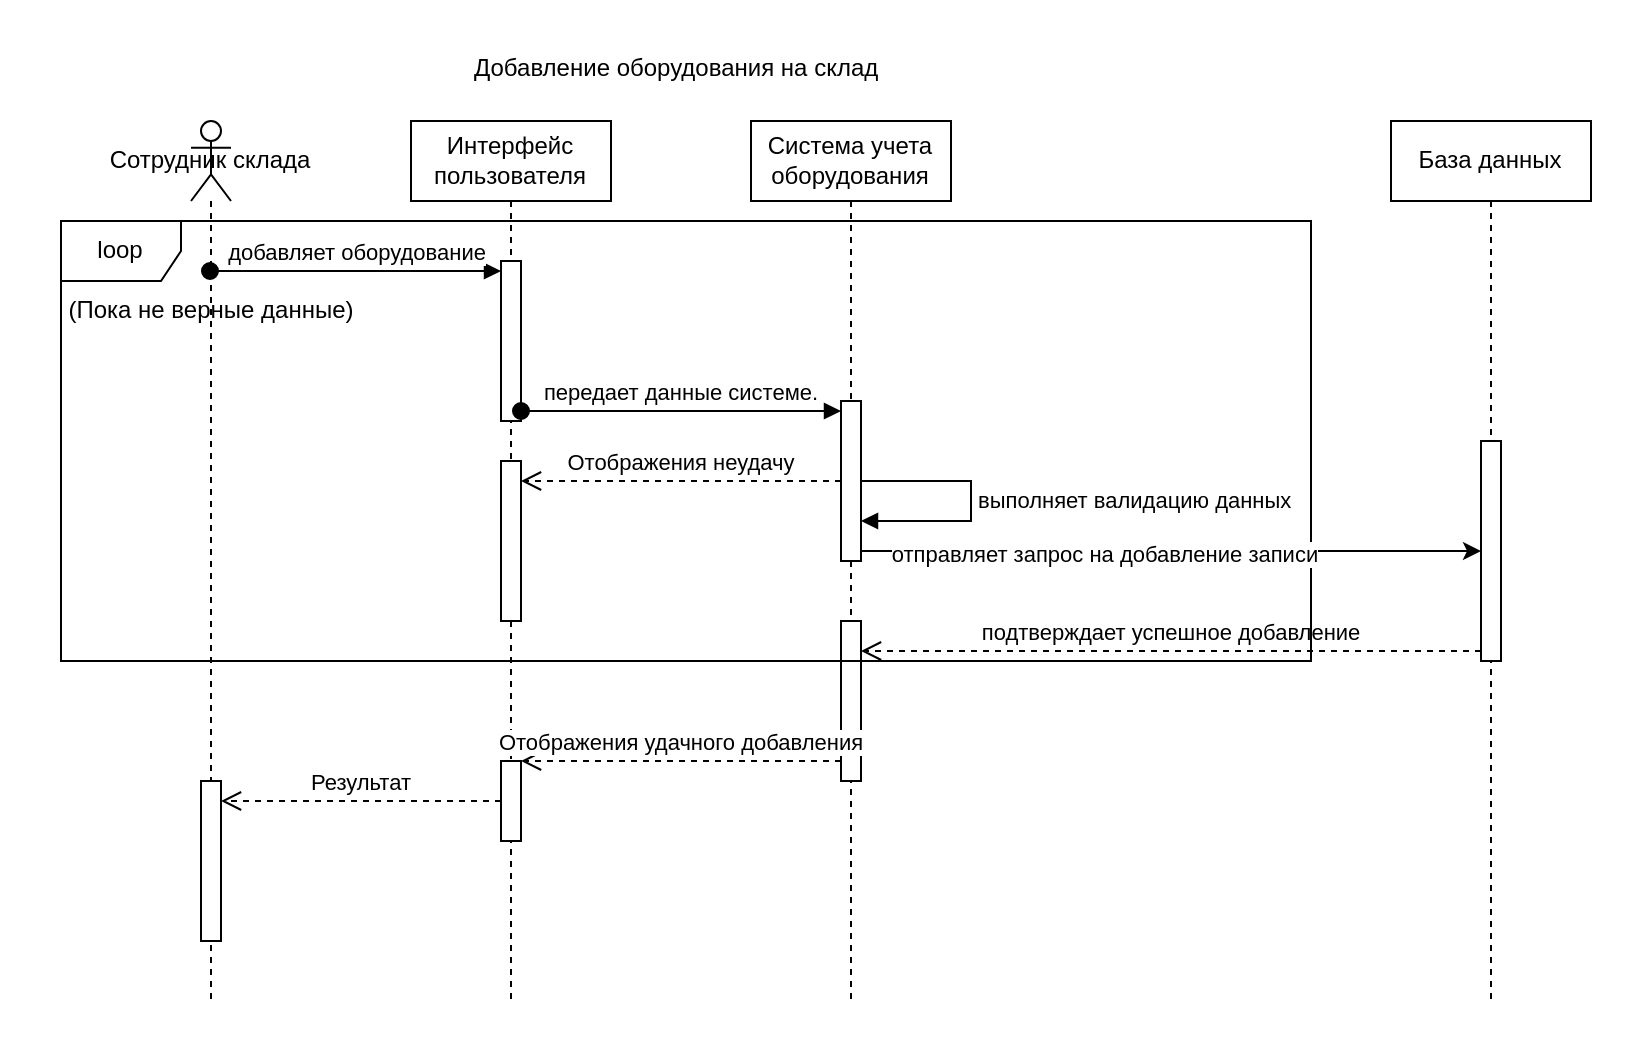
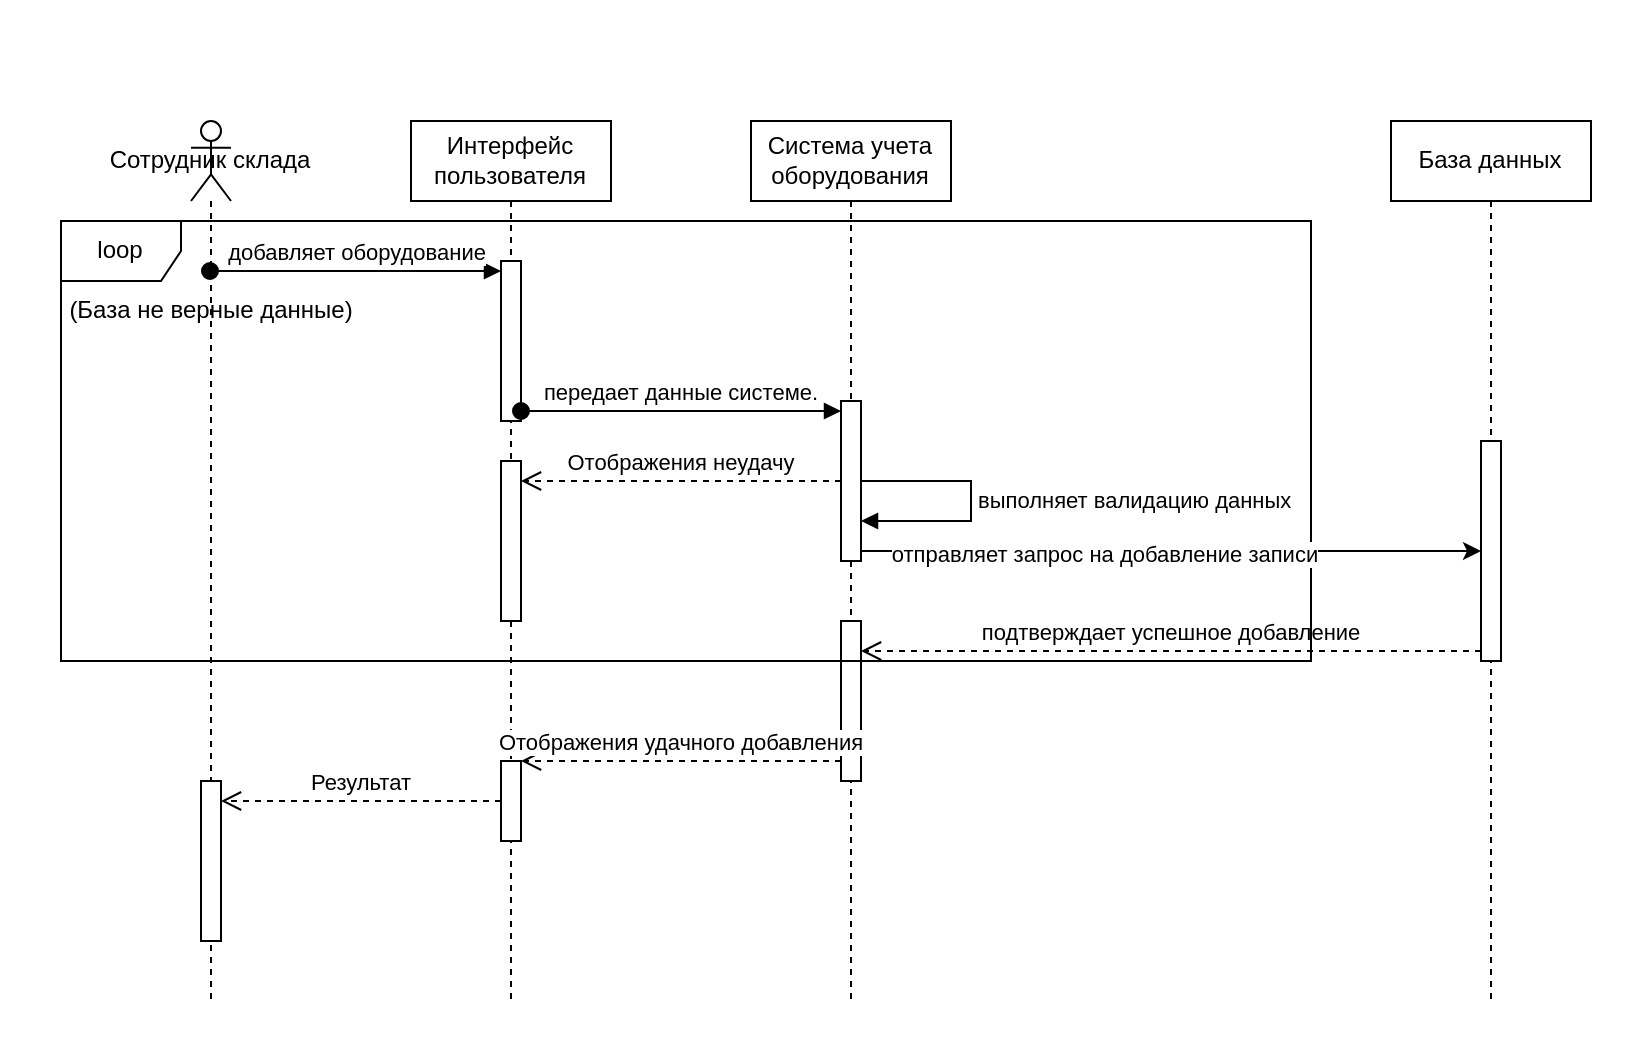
(711, 81) -> none
(212, 311) -> (212, 311)
